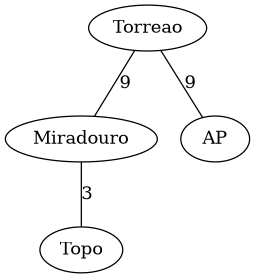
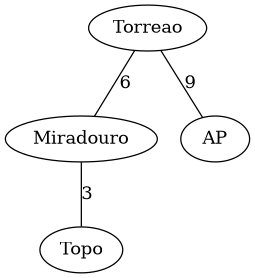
(126, 84) -> (126, 84)
